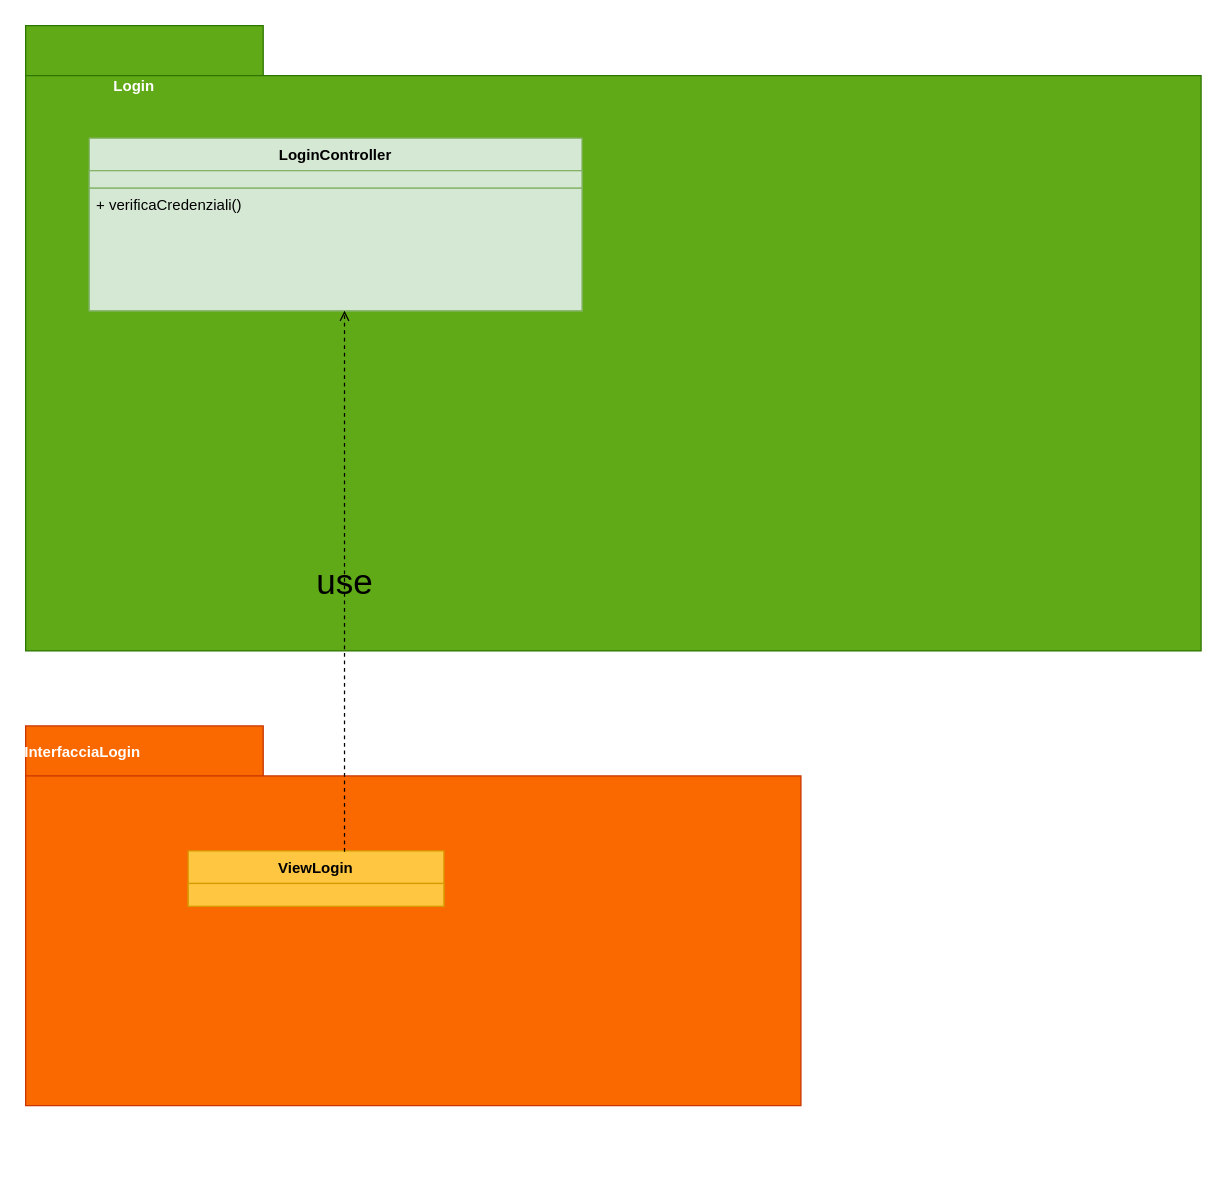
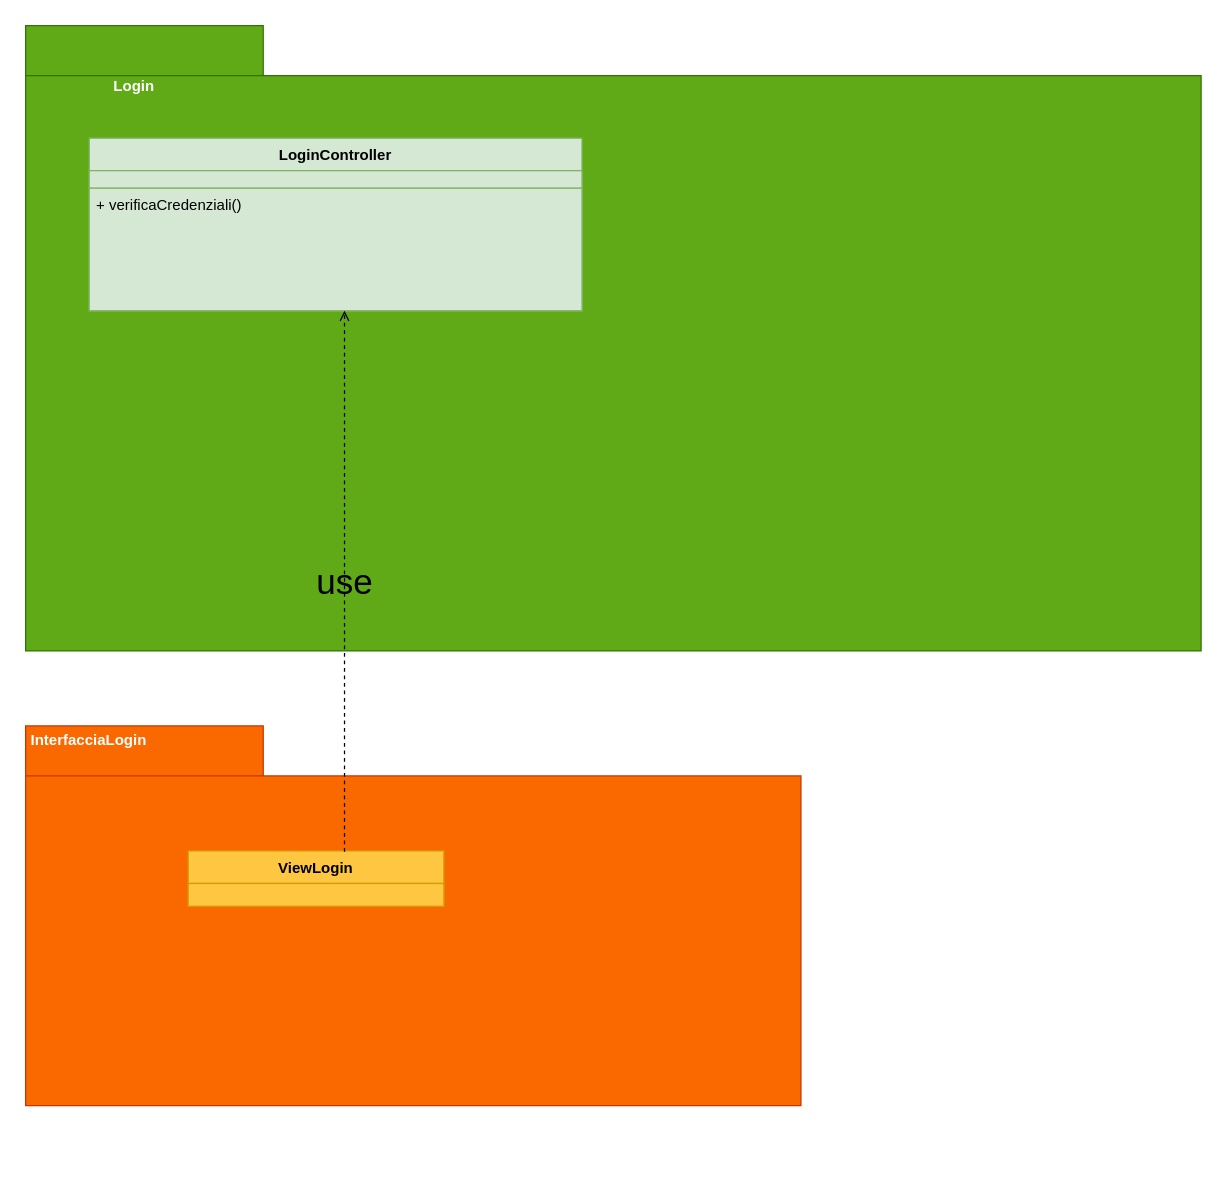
(91, 751) -> (97, 739)
